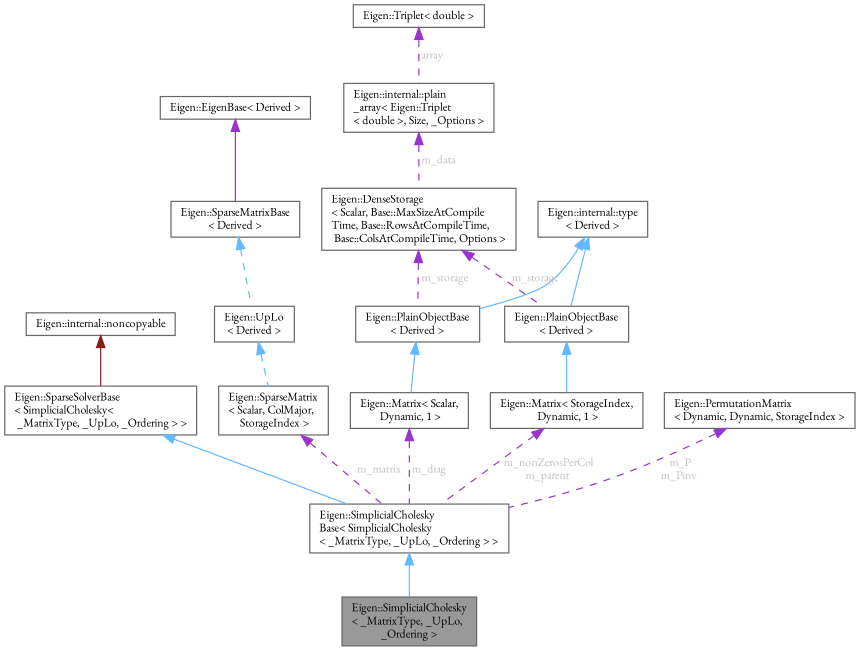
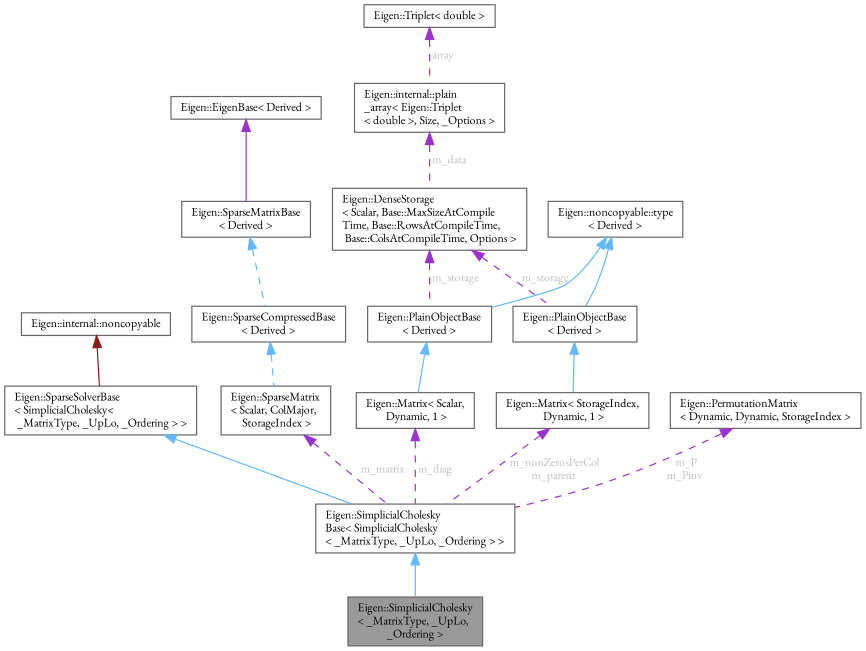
(593, 219) -> (615, 219)
(254, 324) -> (269, 324)
